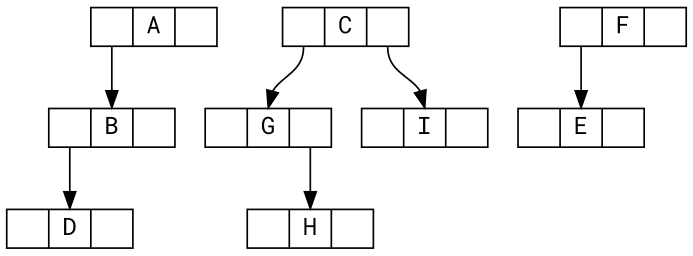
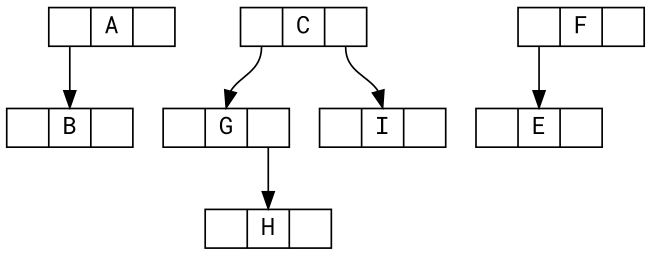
(70, 229) -> none
